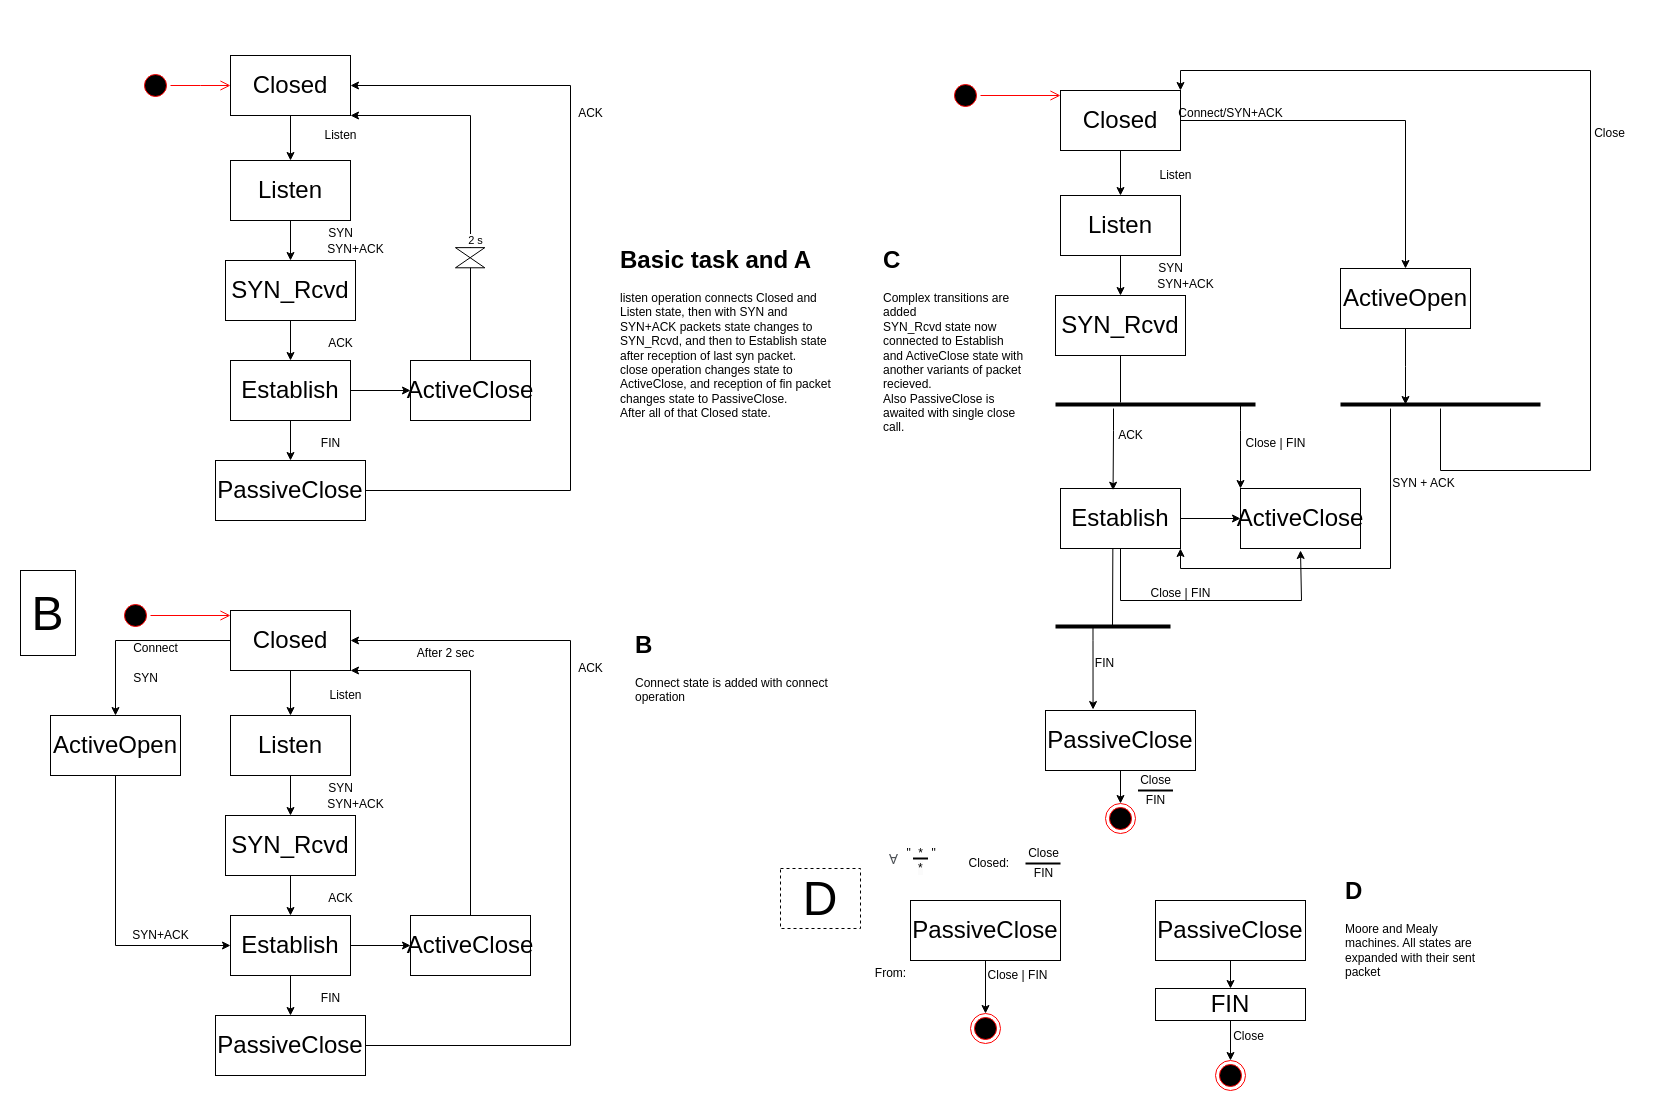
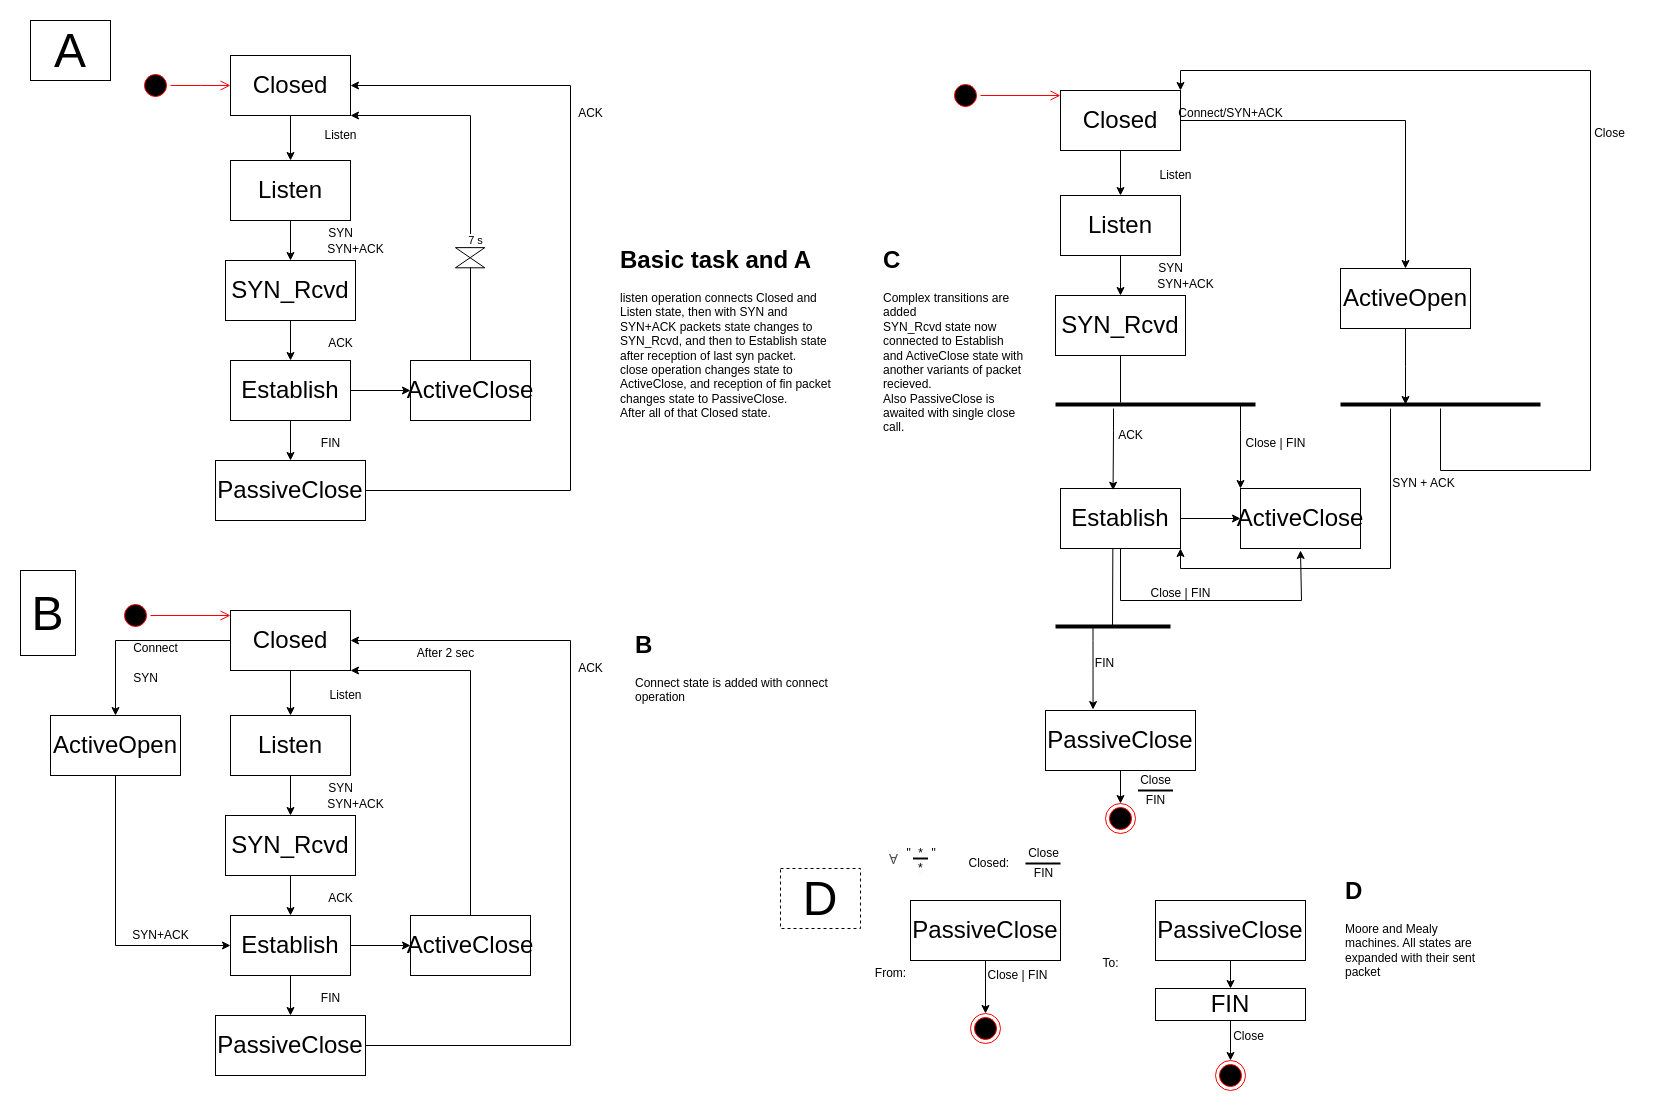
none -> (71, 51)
(476, 241) -> (476, 241)
none -> (1111, 964)
